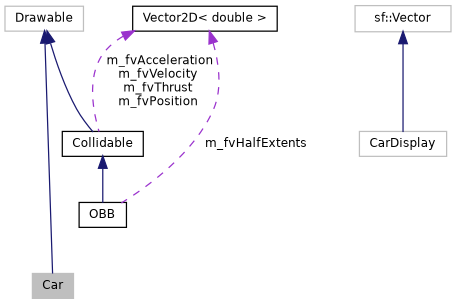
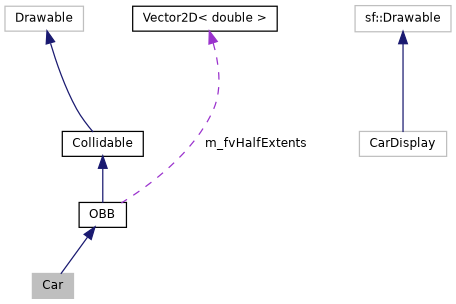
(403, 19) -> (403, 19)
(94, 79) -> none
(49, 158) -> (74, 255)
